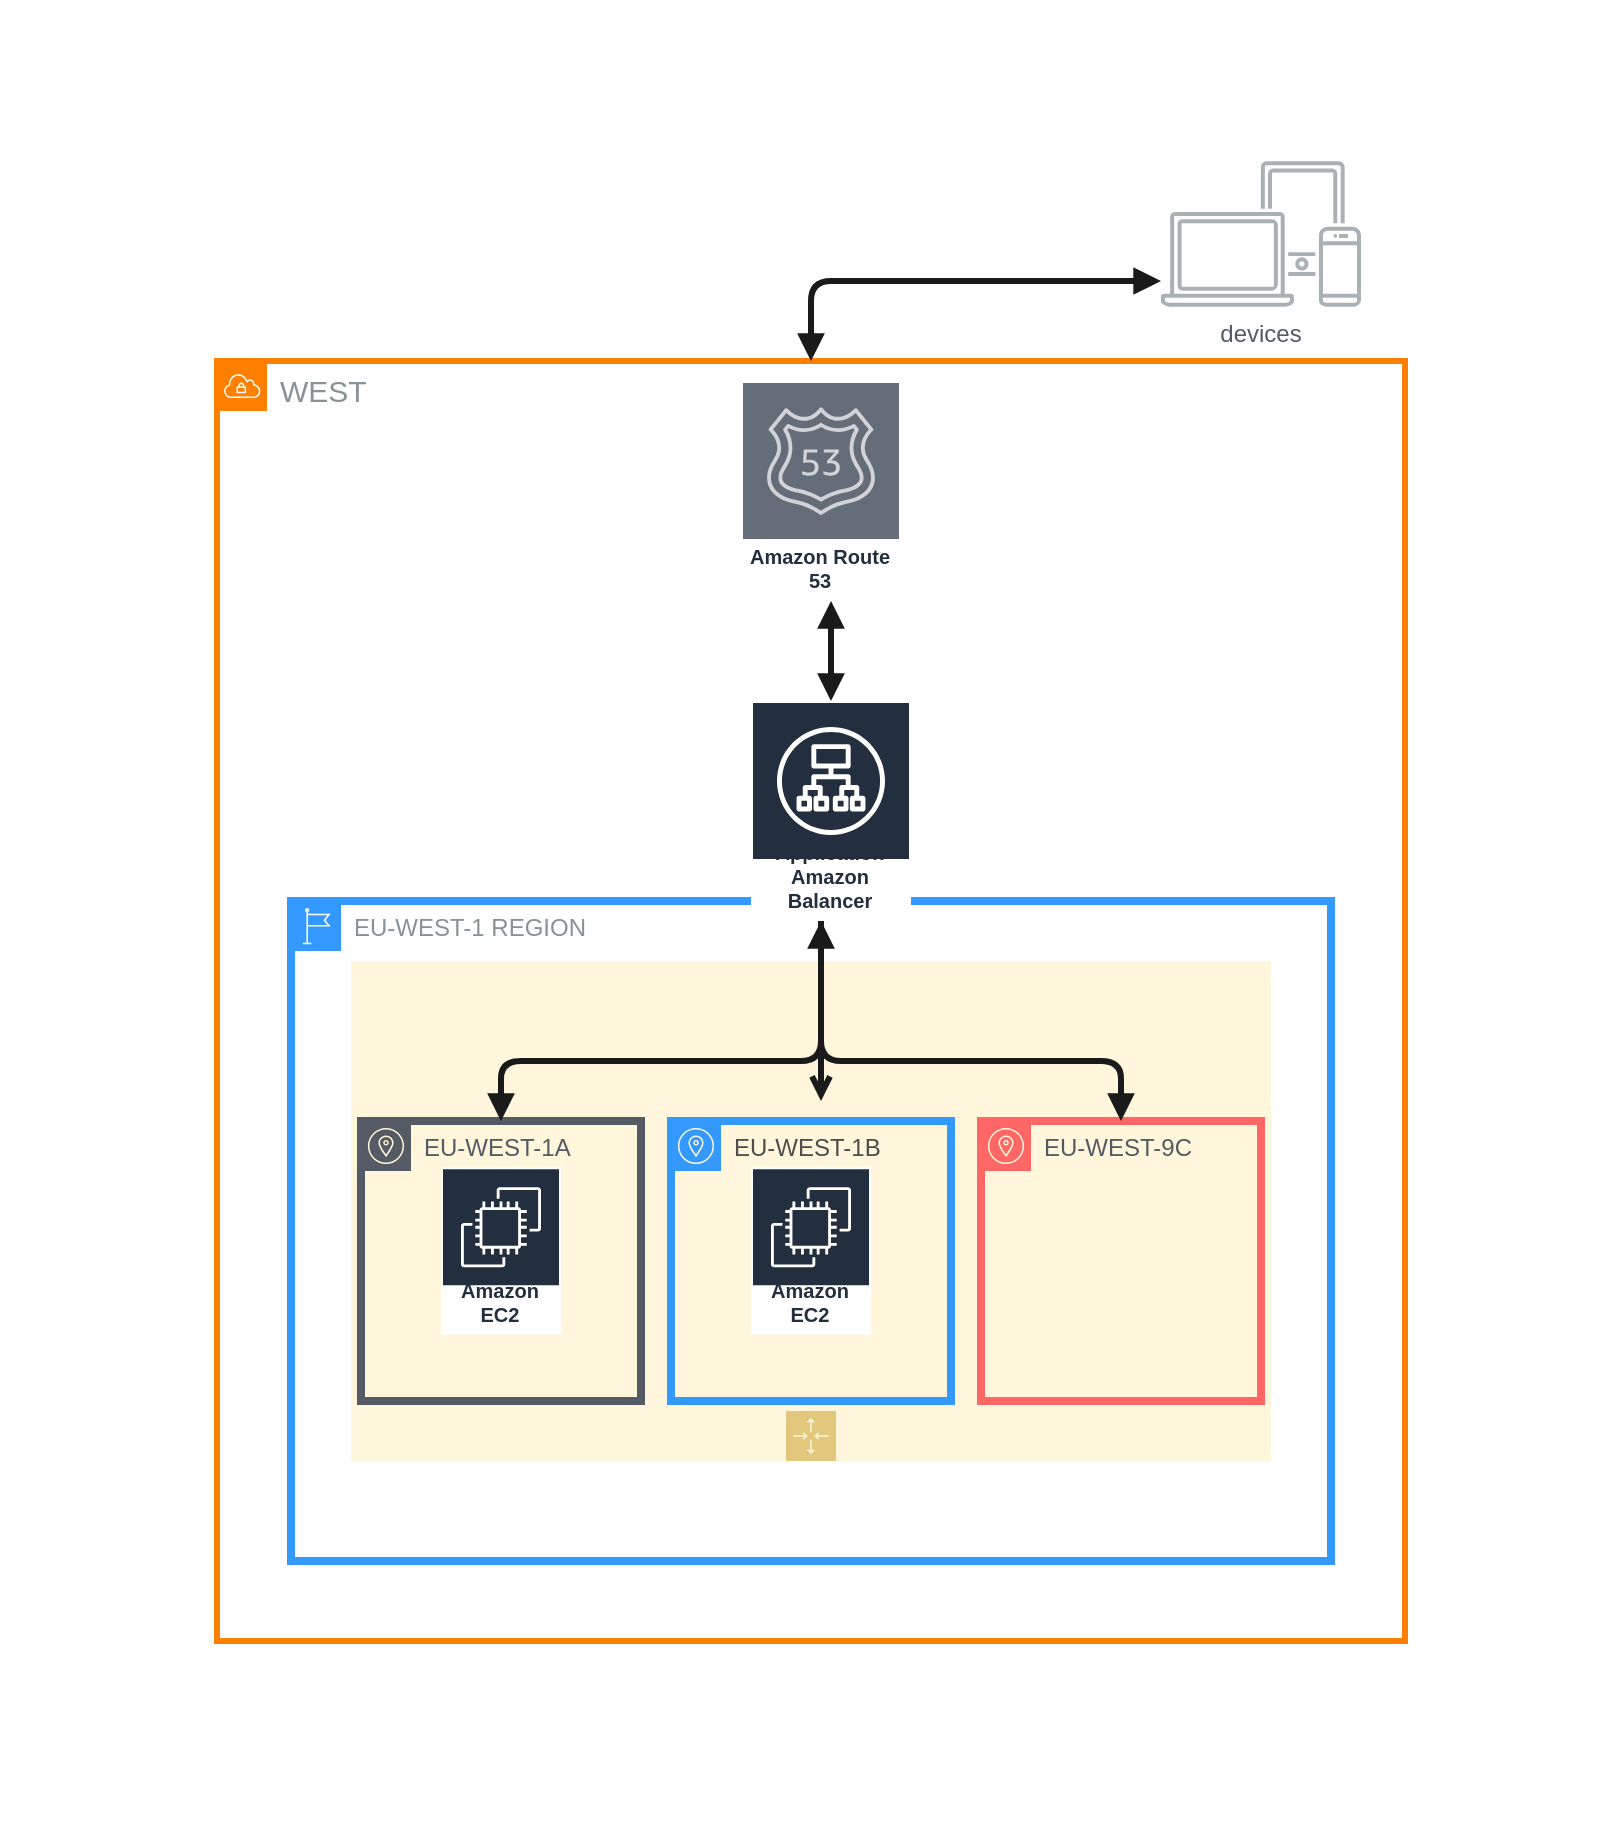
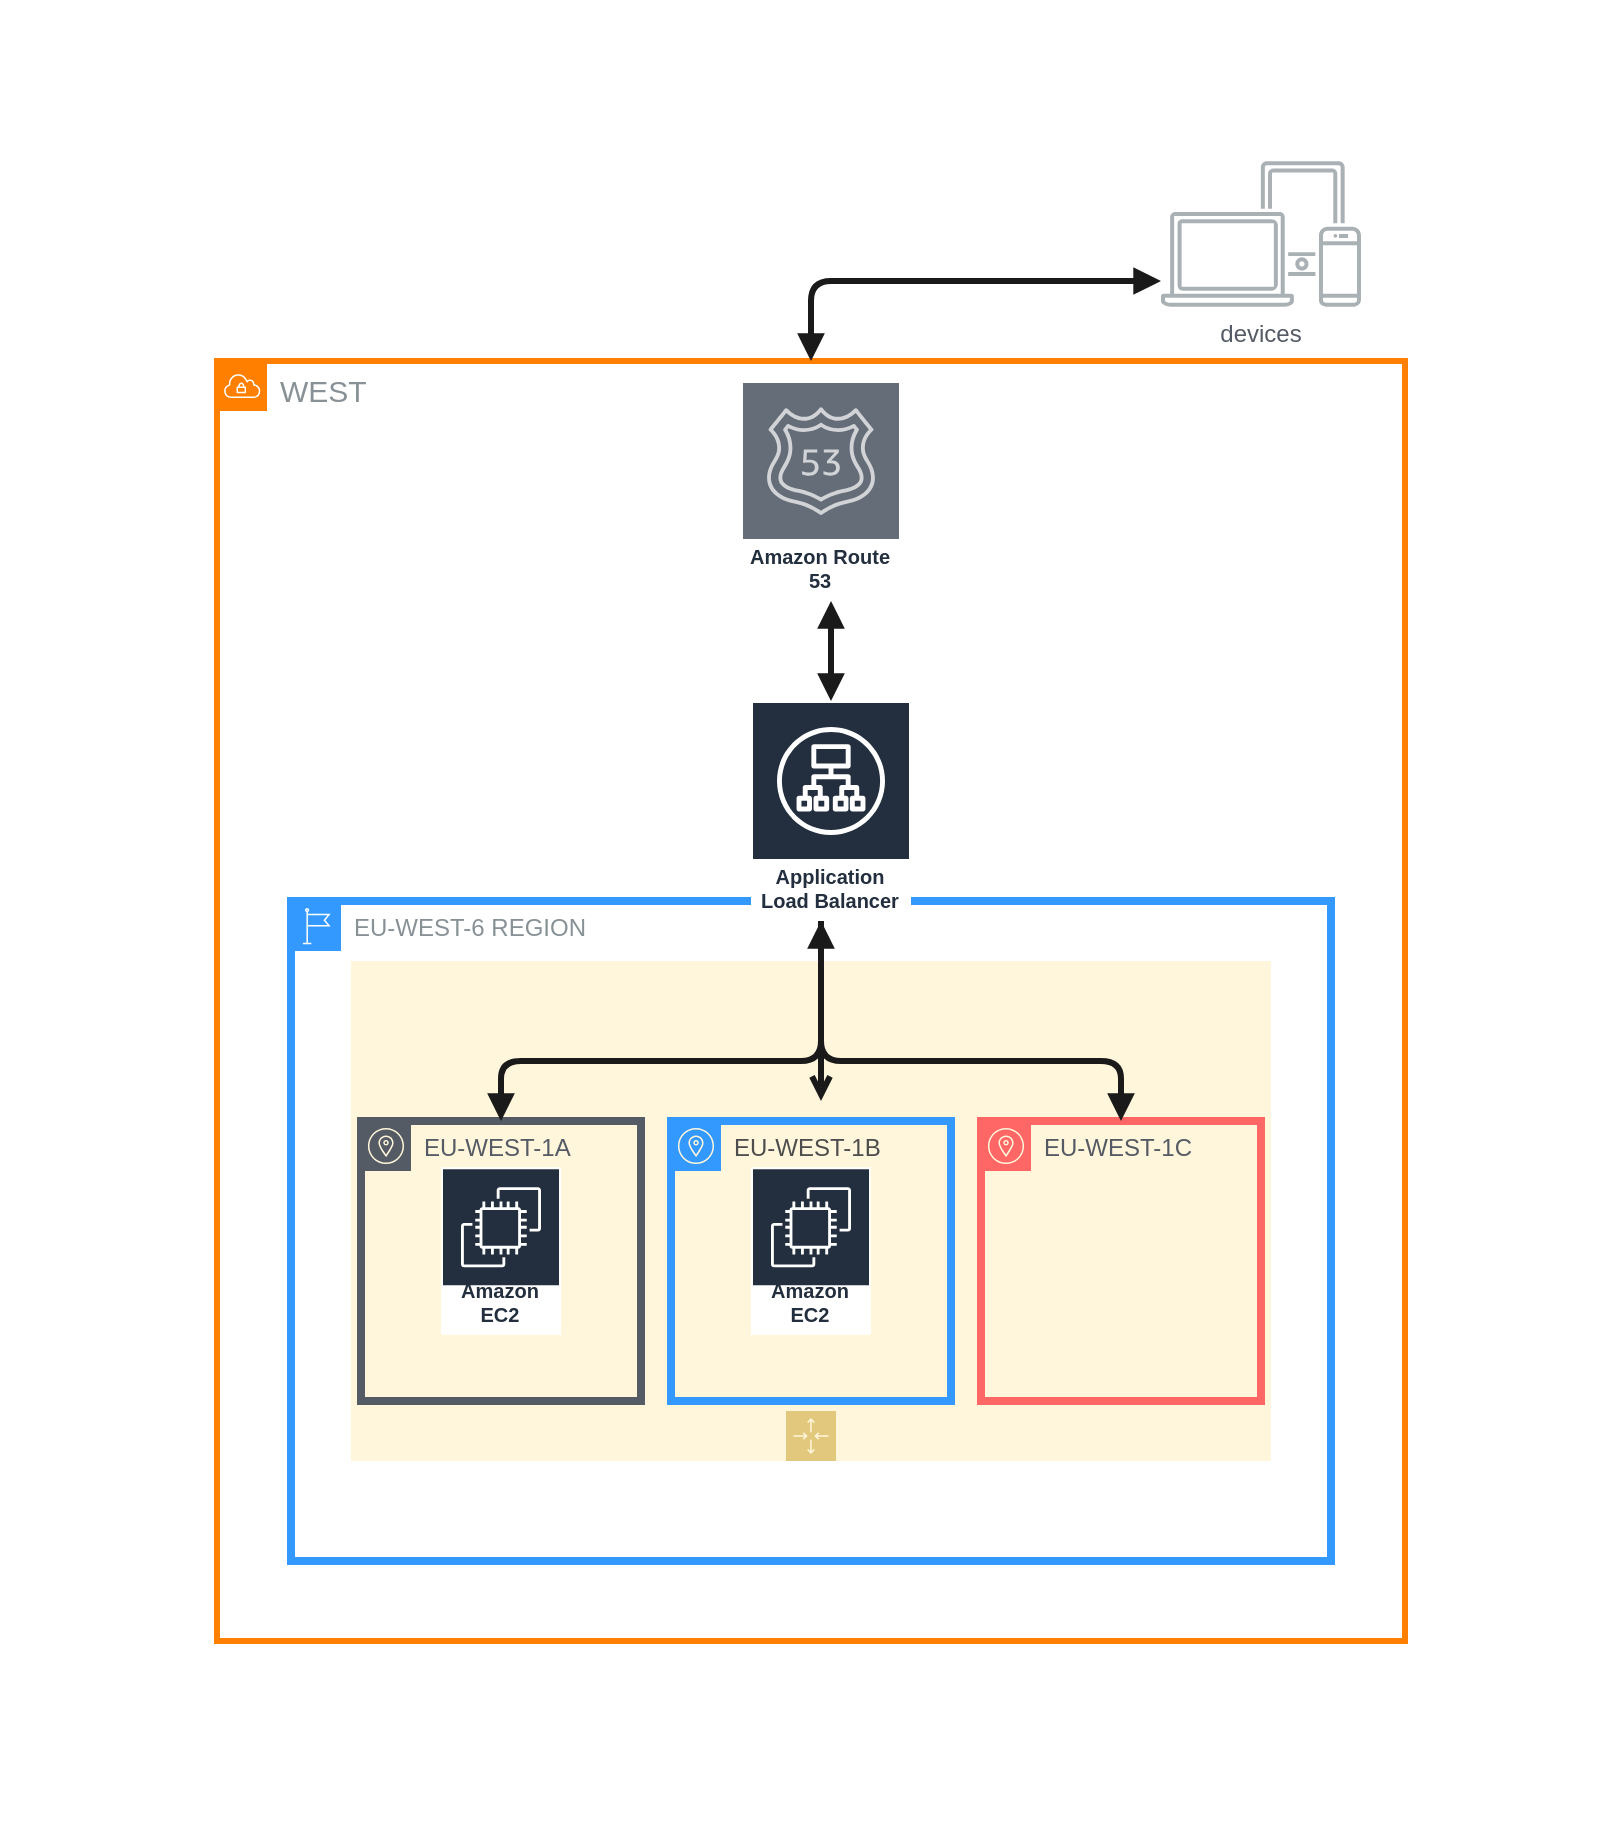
(831, 889) -> (831, 889)
(459, 929) -> (459, 929)
(1112, 1149) -> (1112, 1149)
